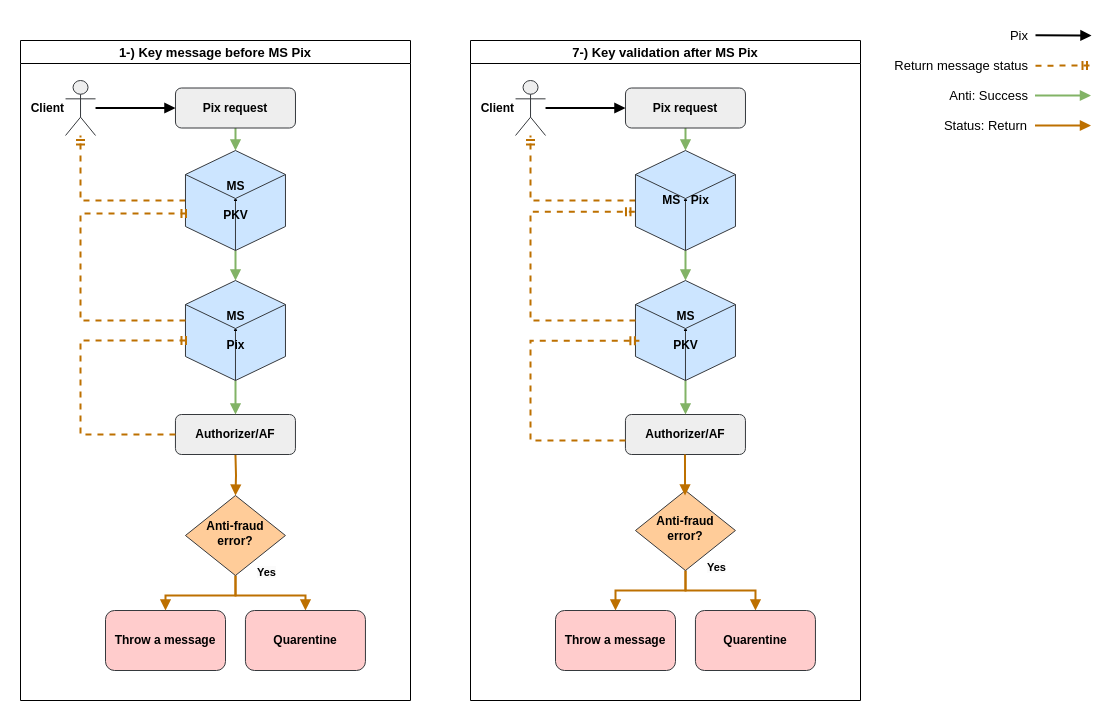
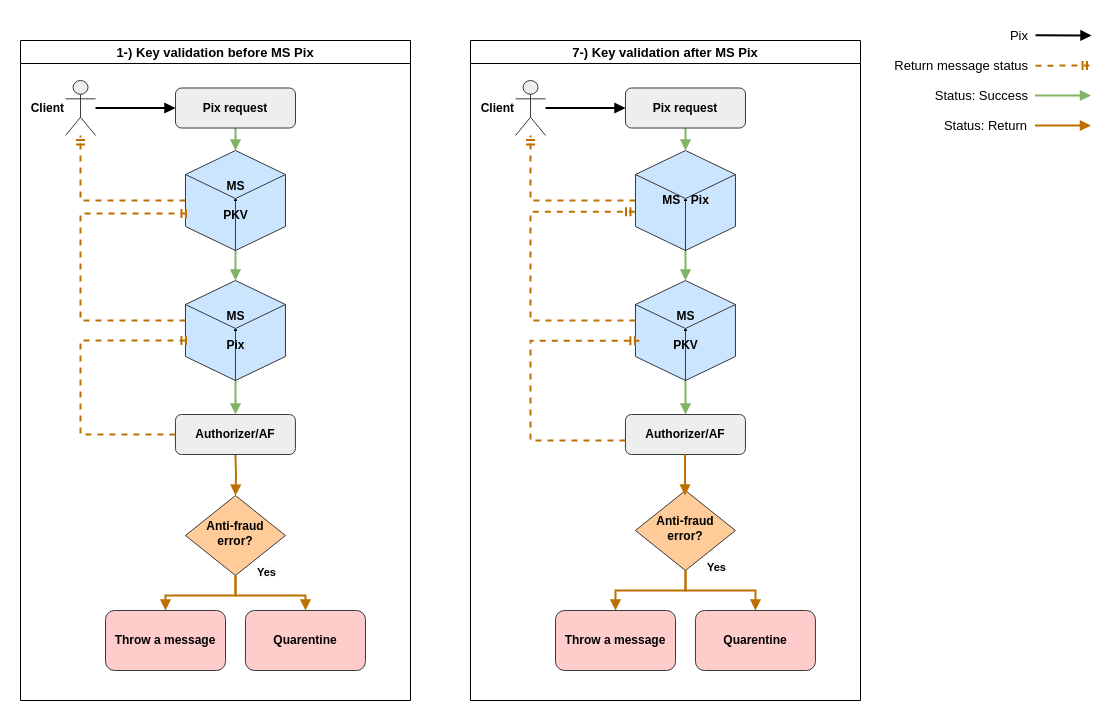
(216, 53) -> (216, 53)
(986, 96) -> (977, 96)
